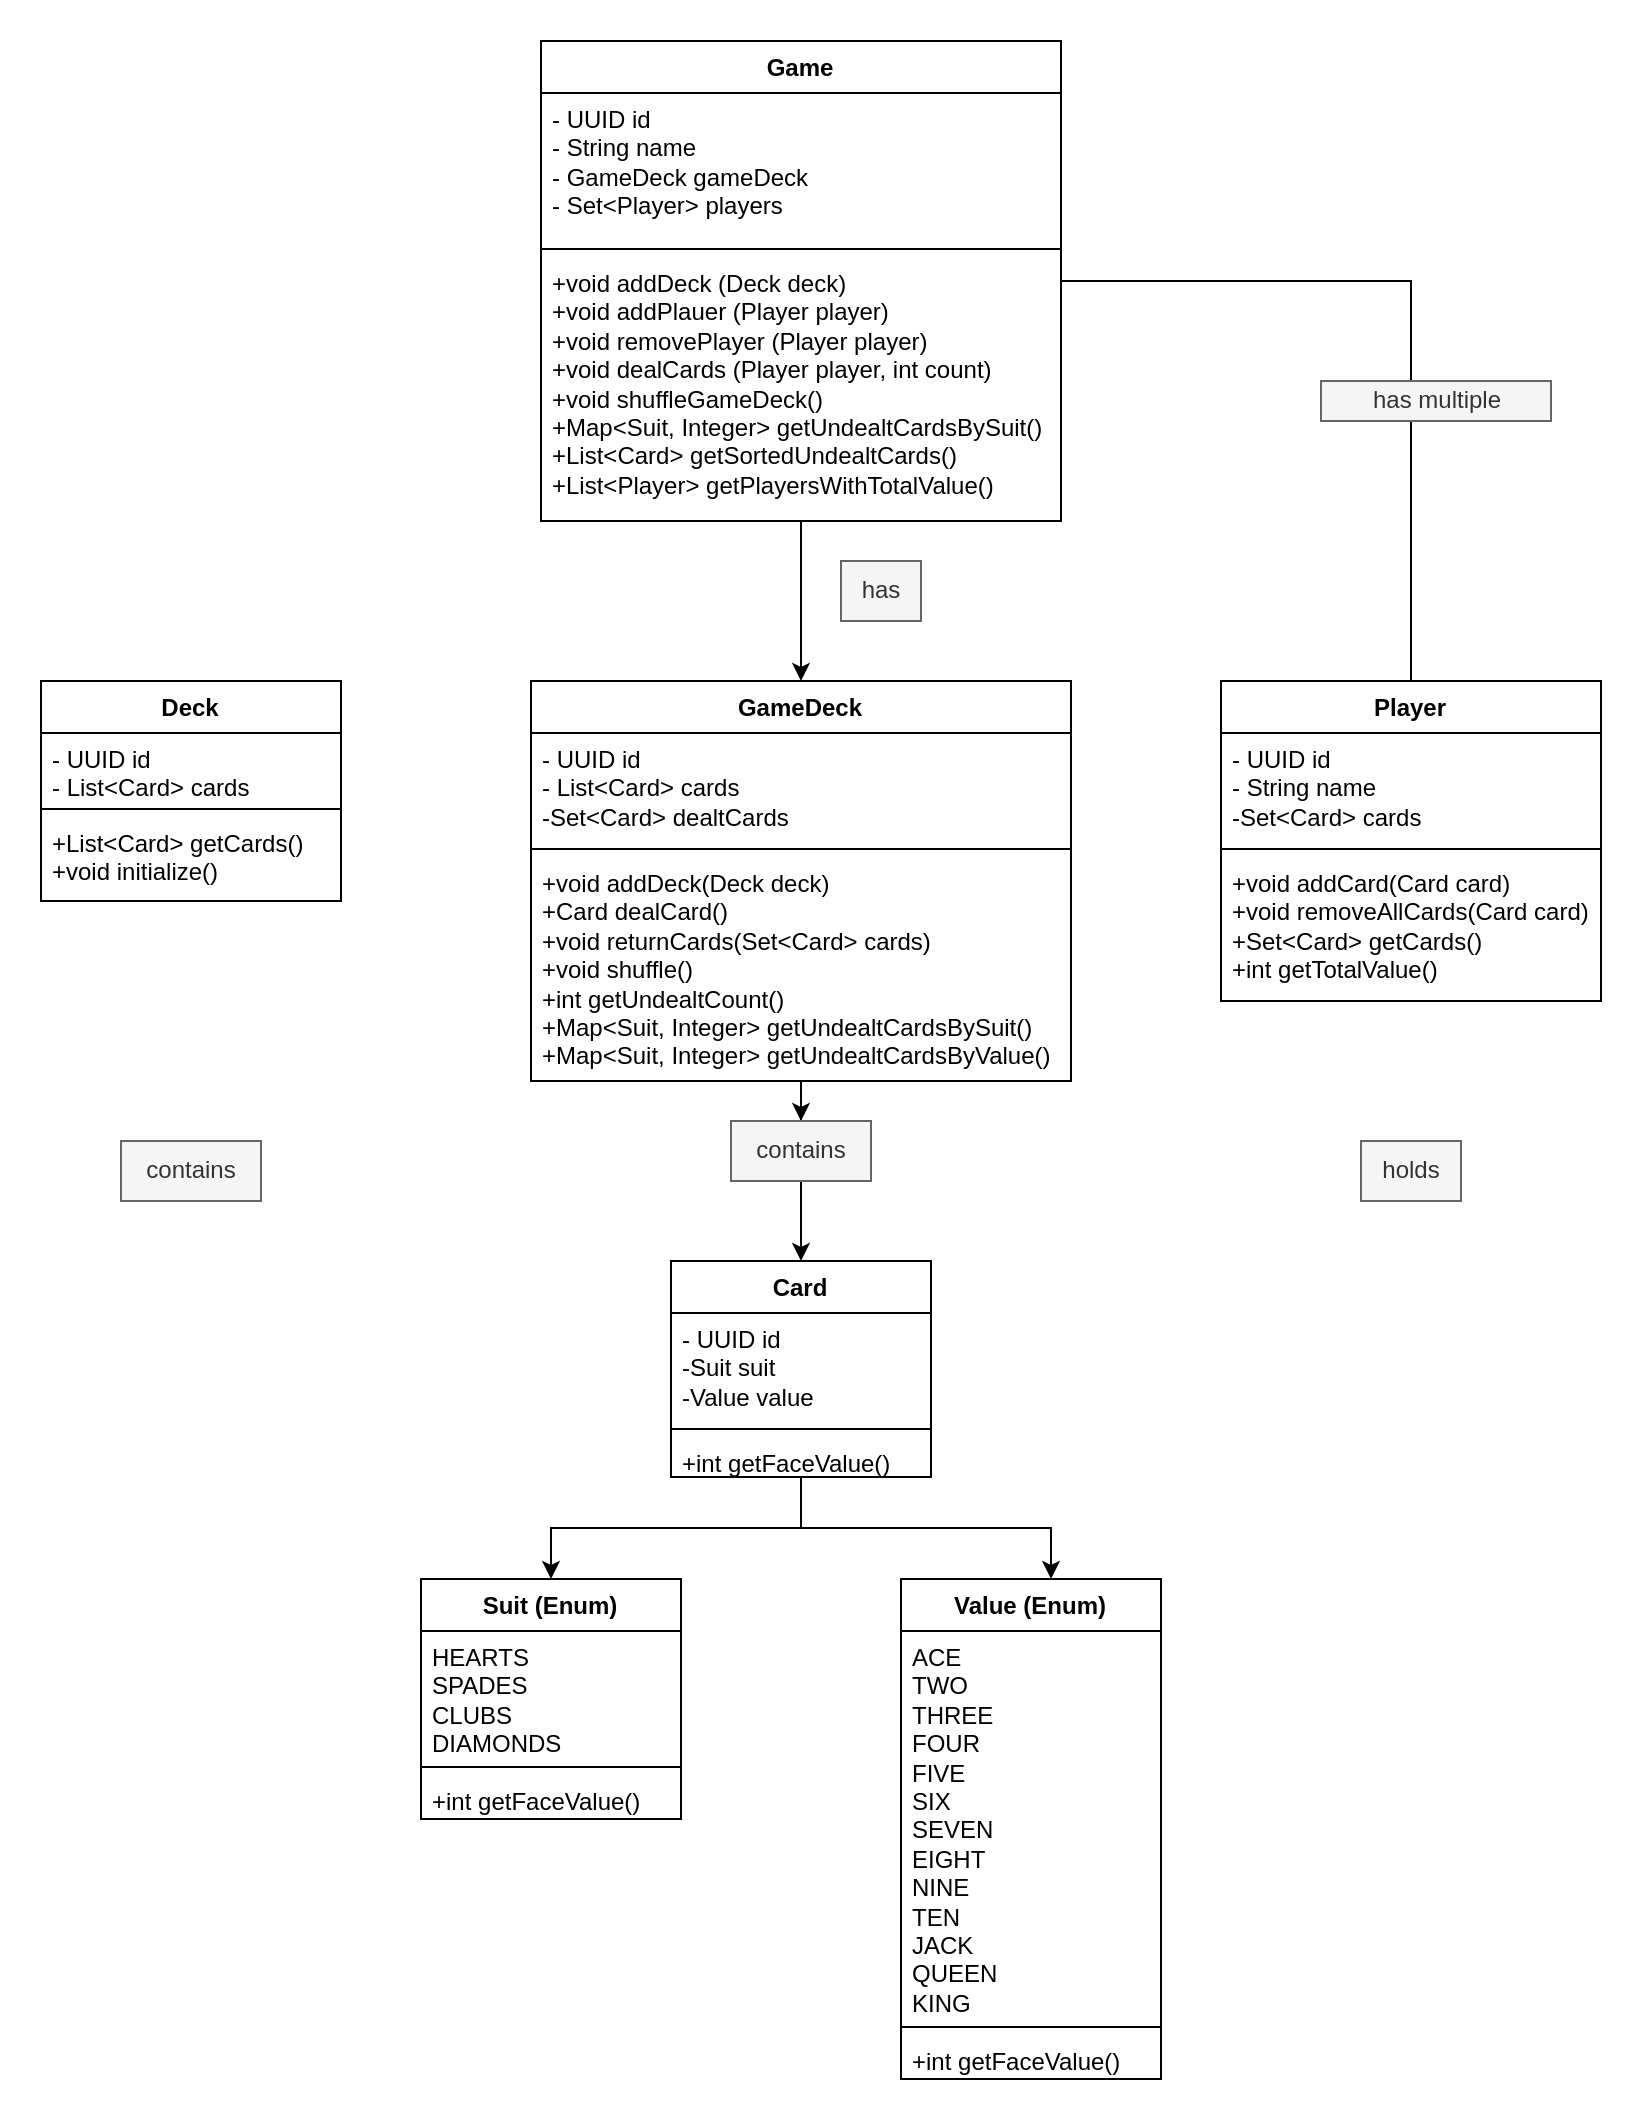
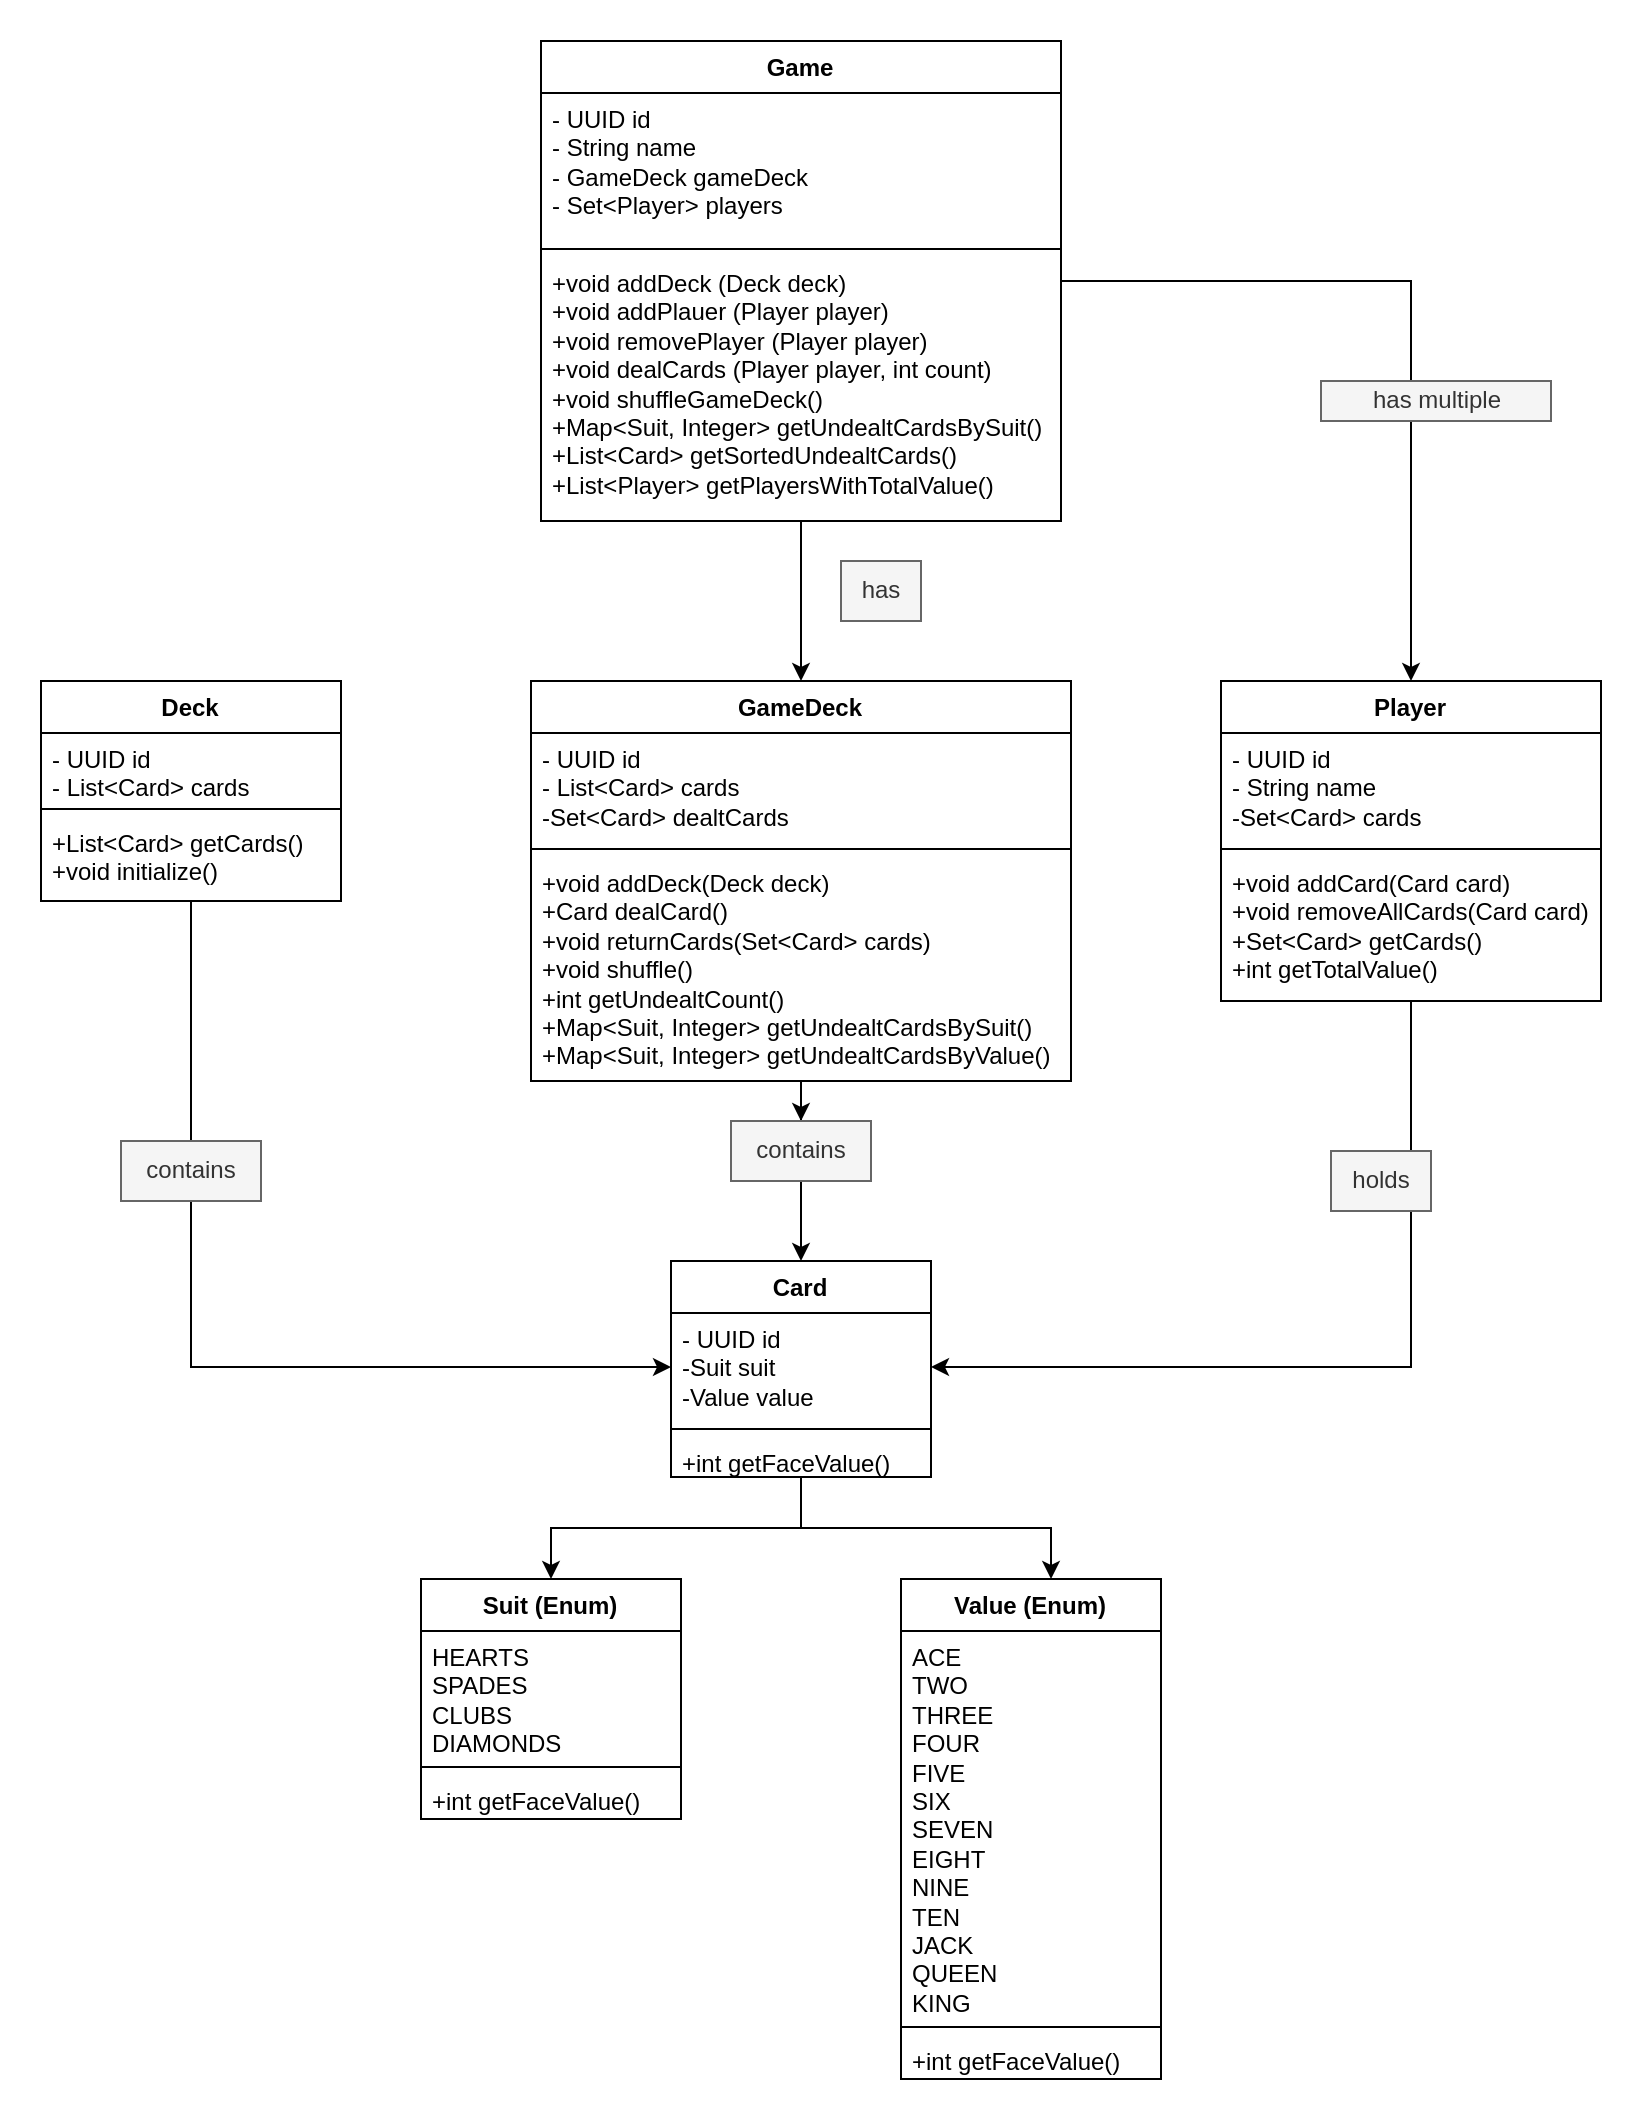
(1411, 671) -> (1411, 666)
(1411, 1171) -> (1381, 1181)
none -> (341, 1367)
none -> (1262, 1367)
